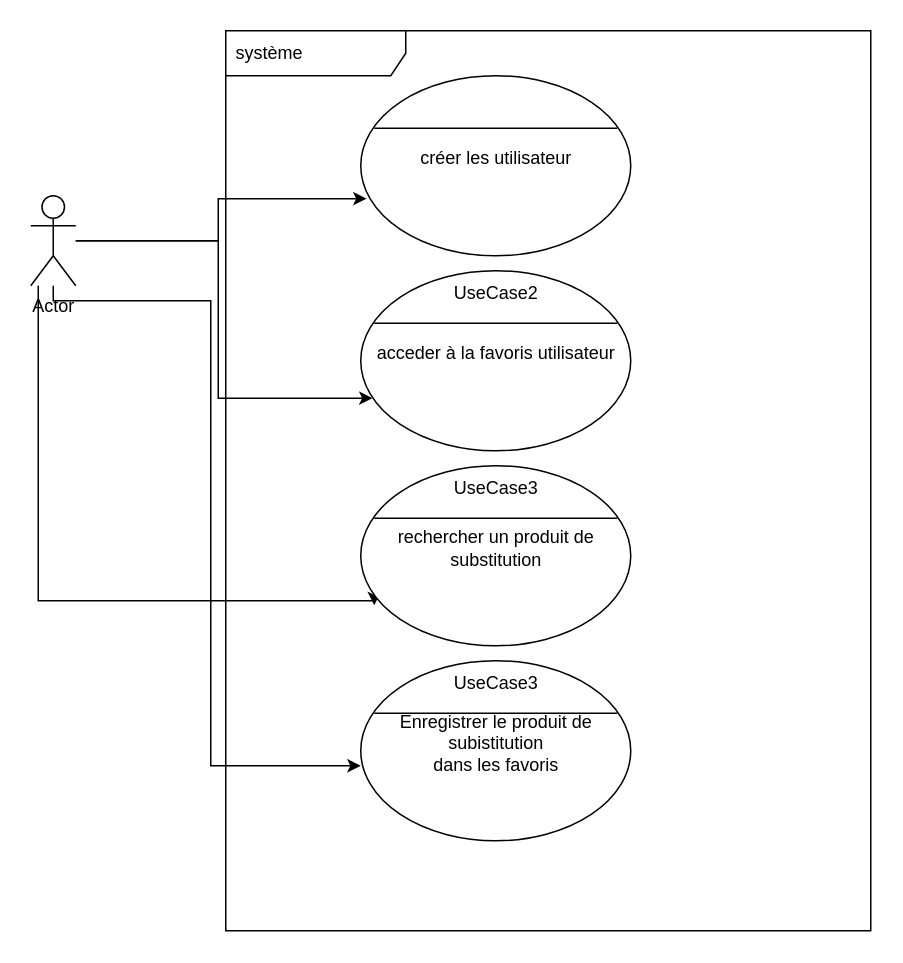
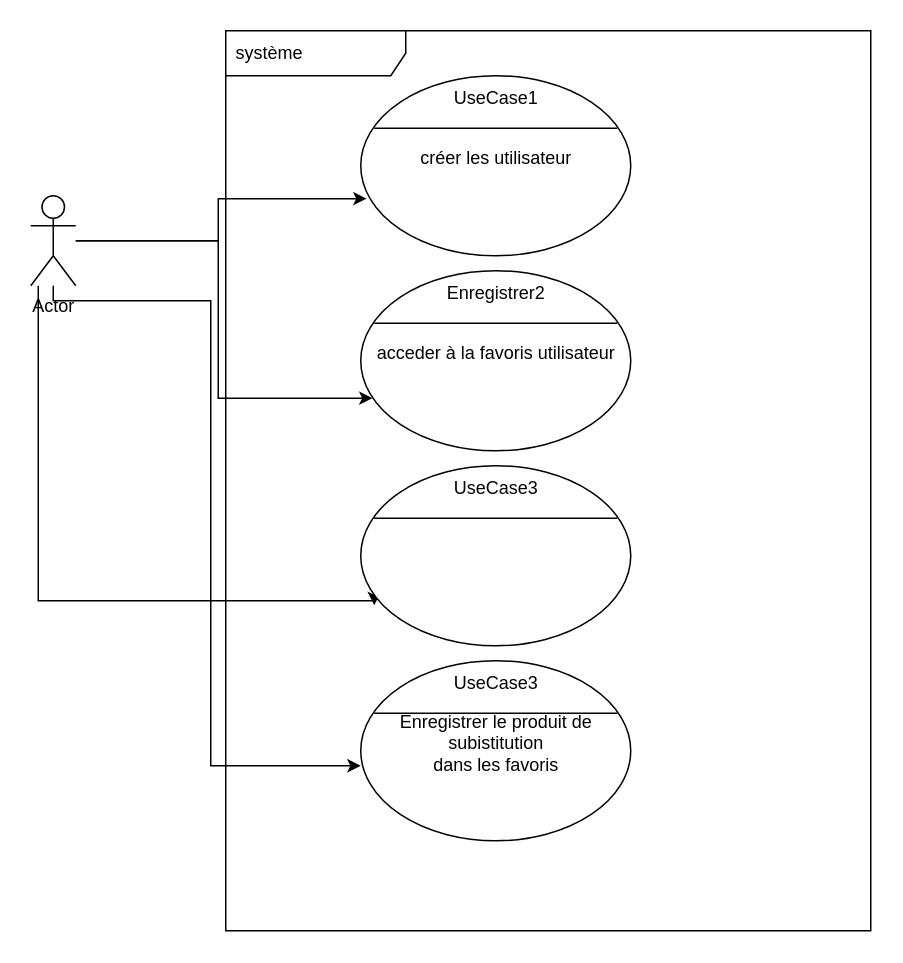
none -> (496, 98)
(497, 293) -> (497, 293)
(496, 548) -> none
